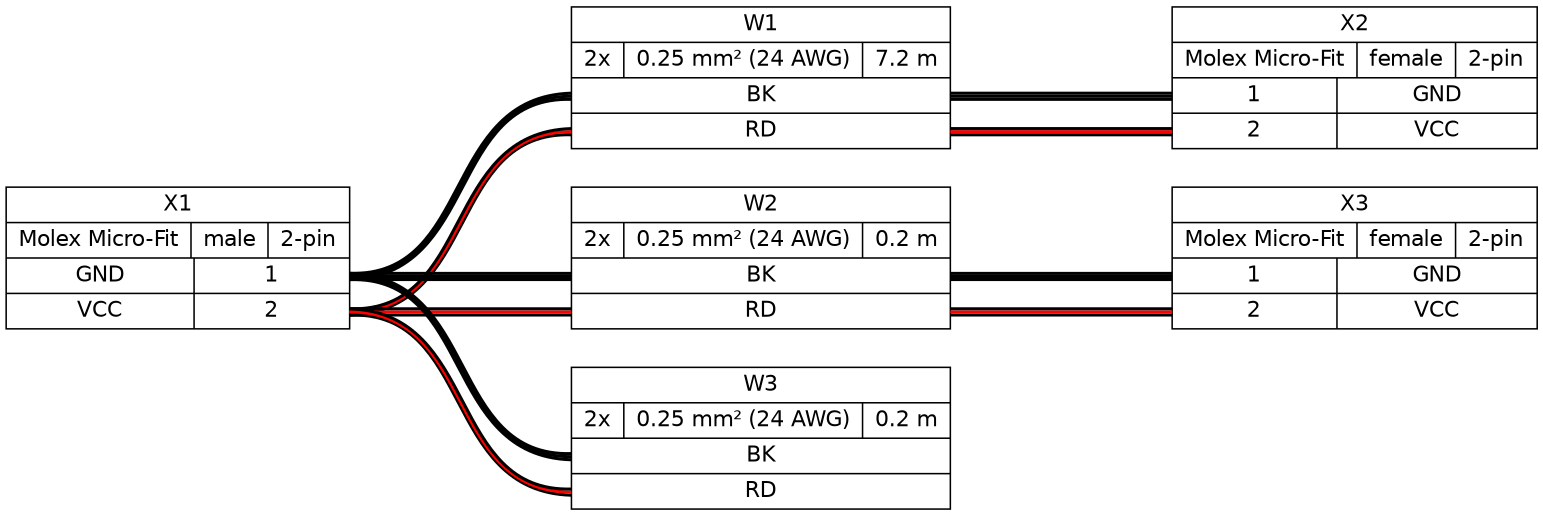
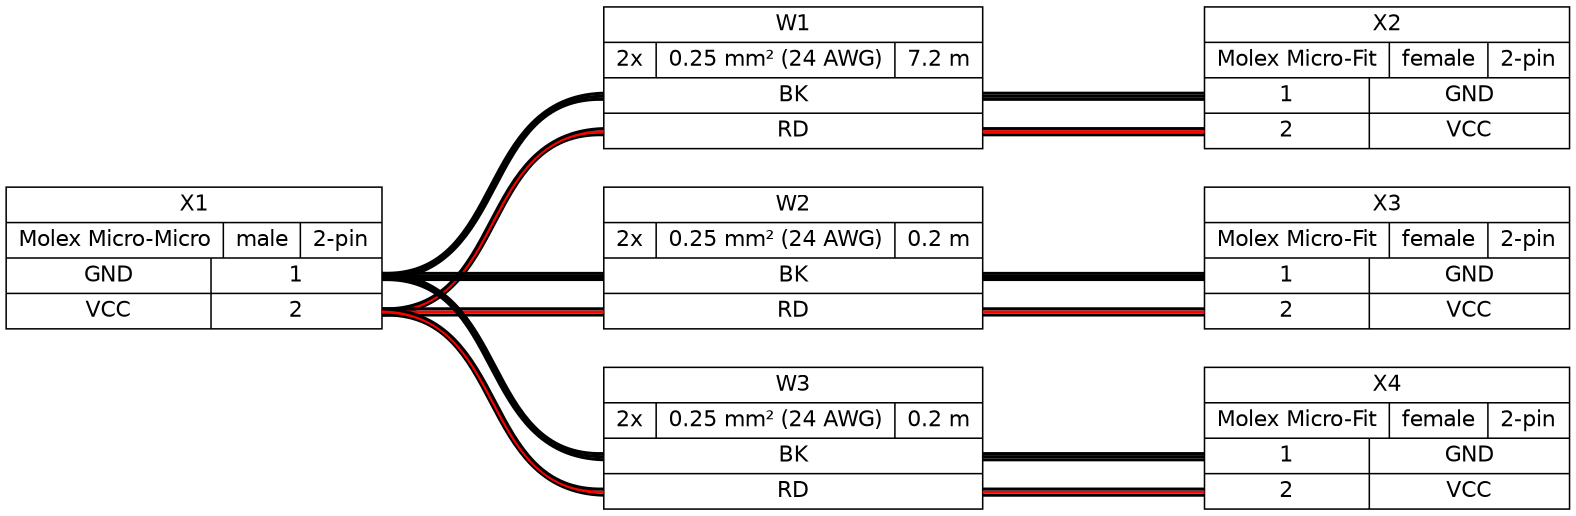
(99, 240) -> (115, 240)
none -> (1387, 438)
